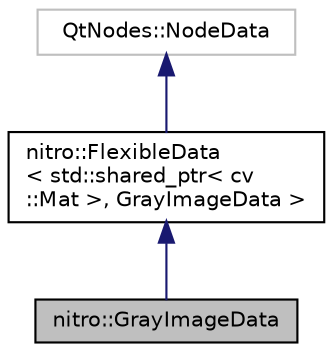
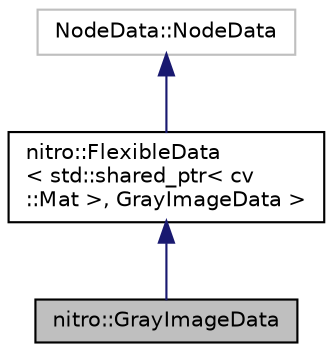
(166, 32) -> (166, 32)
